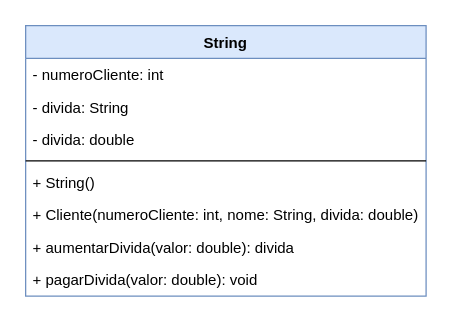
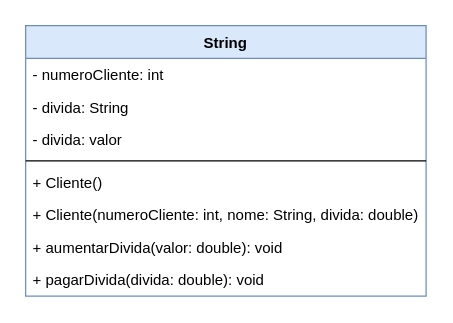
(88, 140) -> (84, 140)
(71, 183) -> (73, 183)
(175, 248) -> (168, 248)
(156, 280) -> (158, 280)
